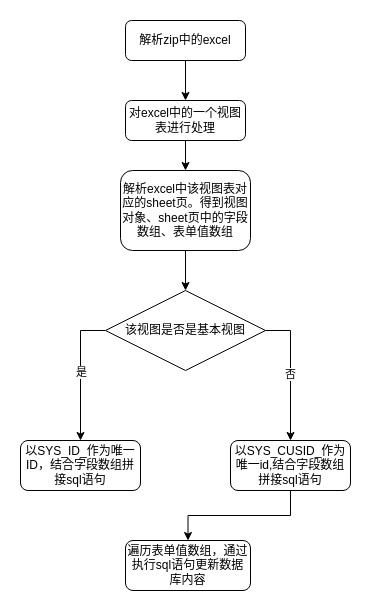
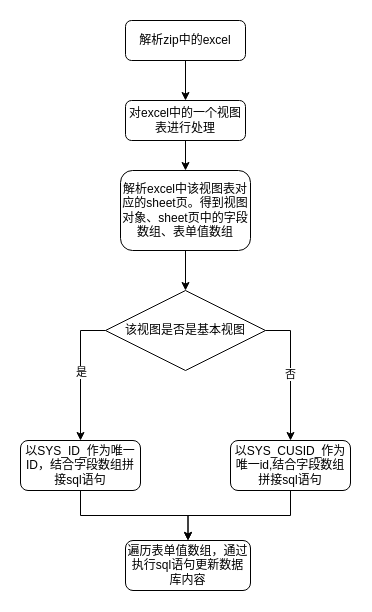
none -> (121, 516)
